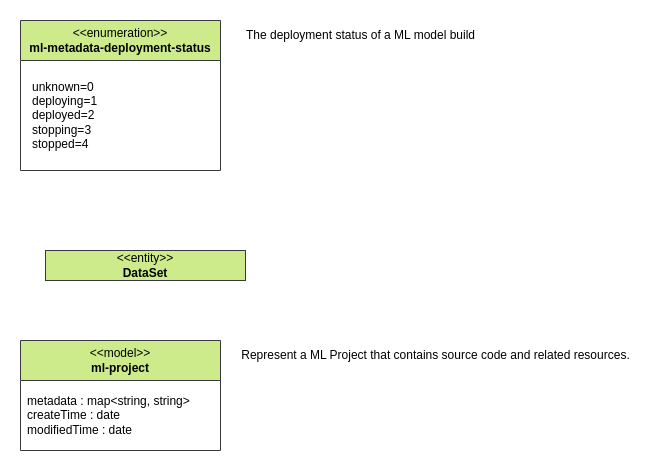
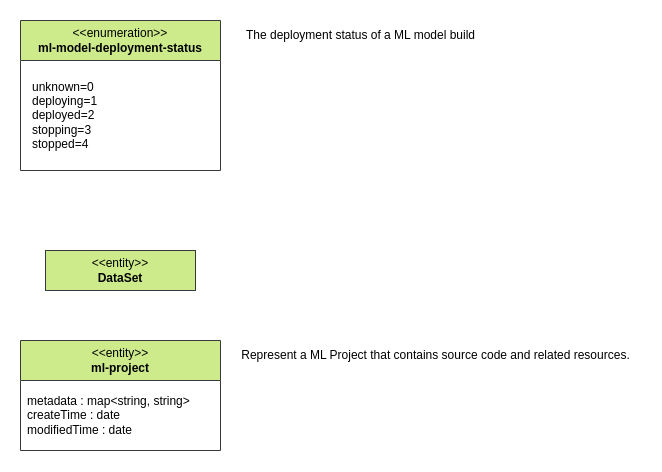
(121, 41) -> (121, 41)
(146, 266) -> (121, 271)
(121, 361) -> (121, 361)
